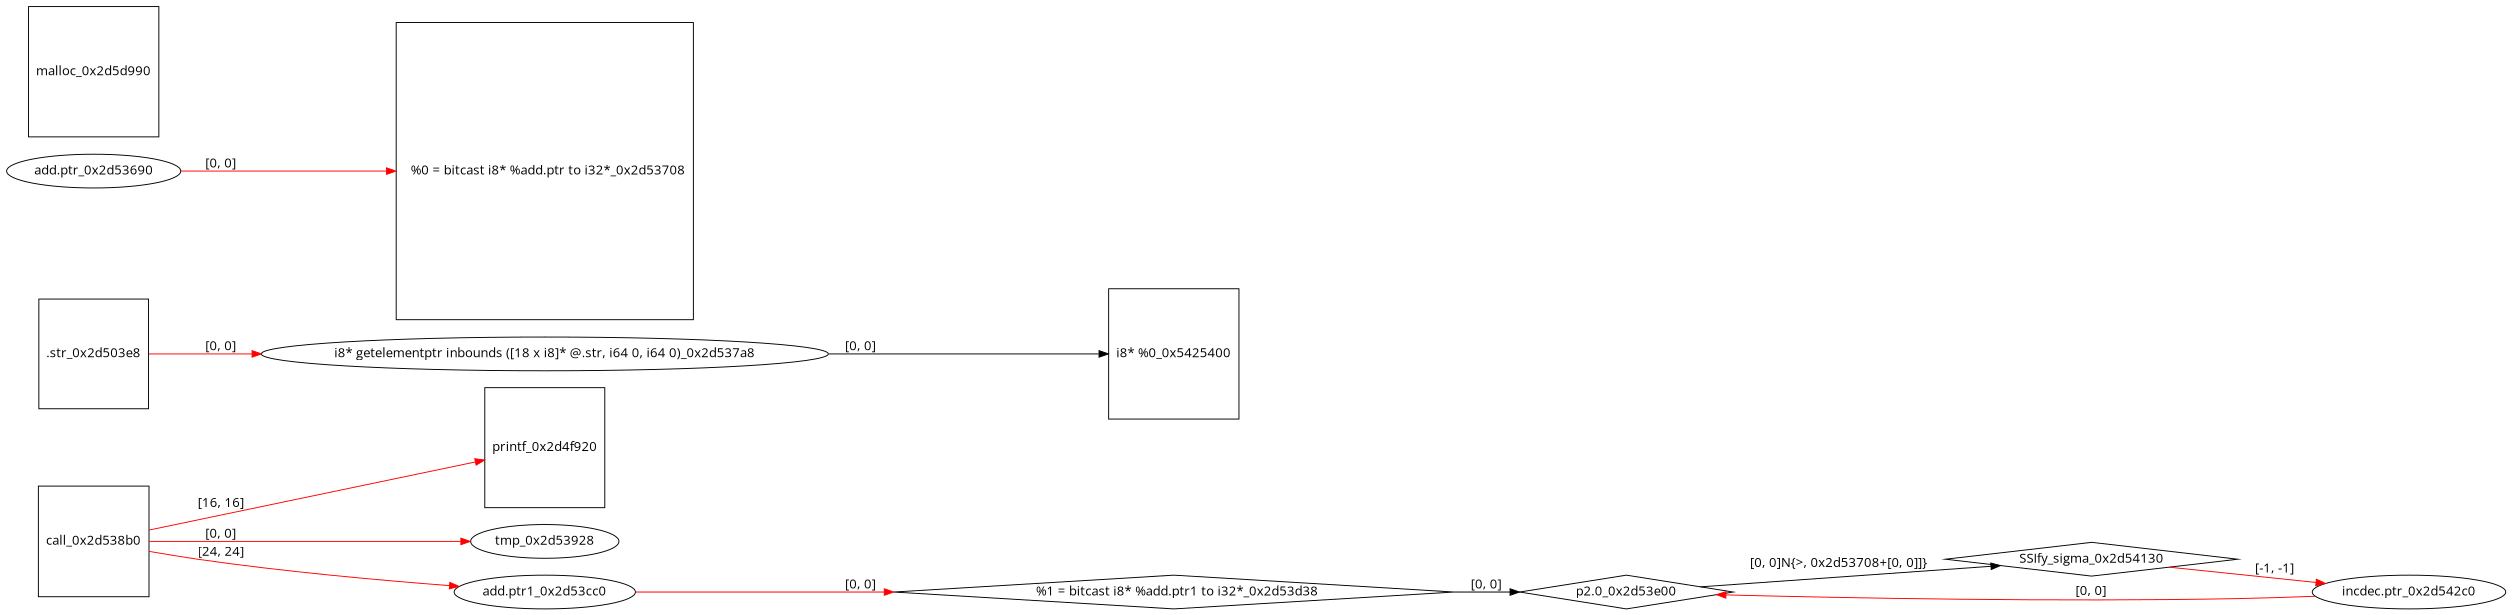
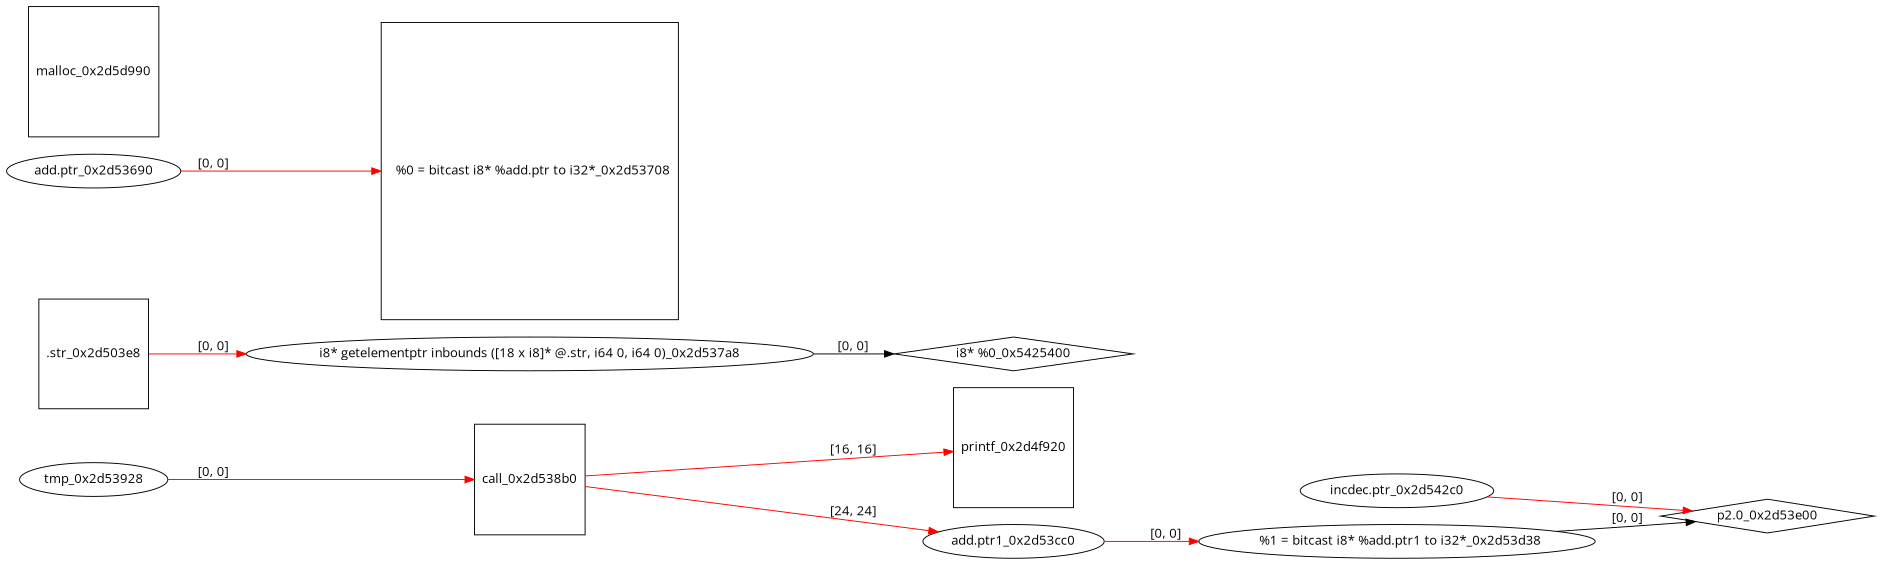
(1174, 354) -> (1014, 354)
(305, 541) -> (316, 480)
(2092, 559) -> none
(1174, 592) -> (1397, 541)
